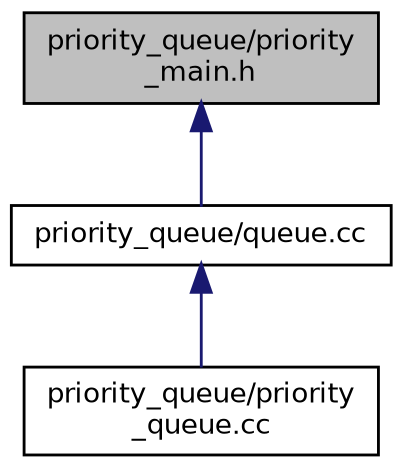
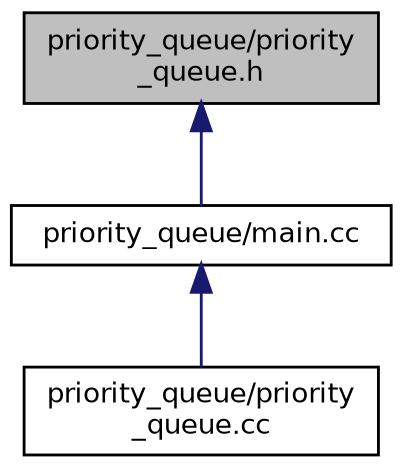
(201, 58) -> (201, 58)
(201, 235) -> (201, 235)
